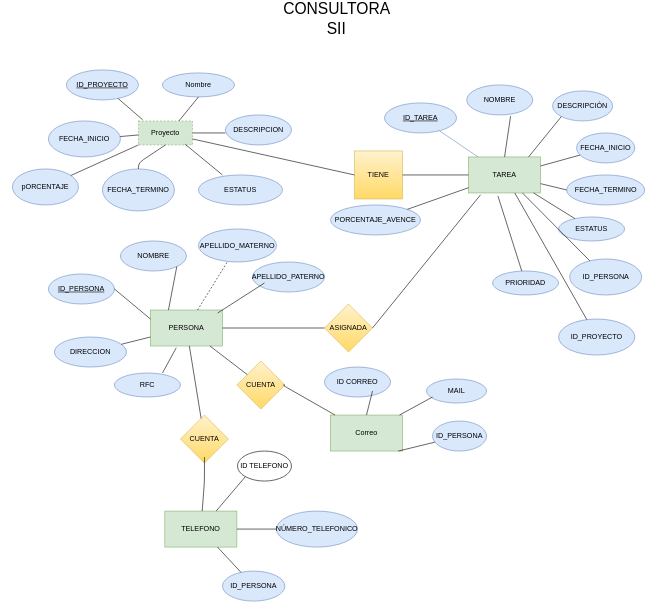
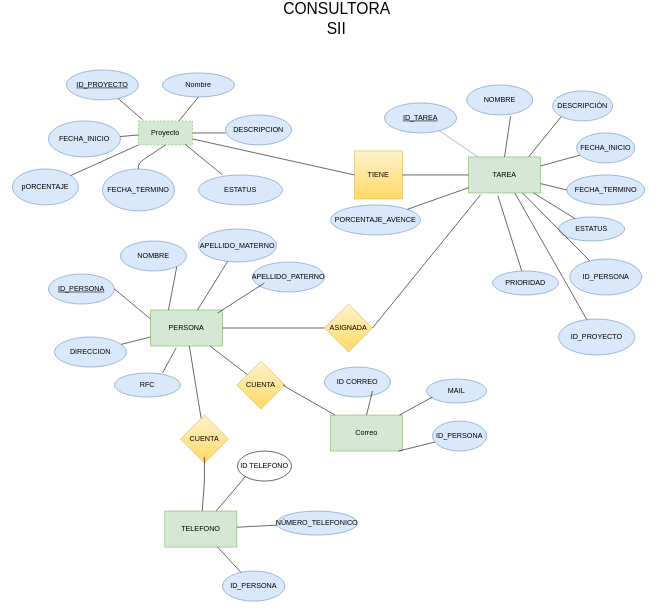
(212, 286) -> (212, 286)
(317, 529) -> (317, 523)
